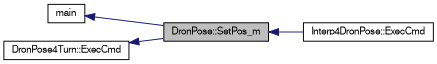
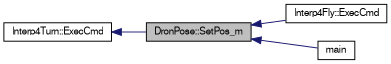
(129, 21) -> (289, 44)
(368, 32) -> (336, 14)
(66, 50) -> (58, 32)
